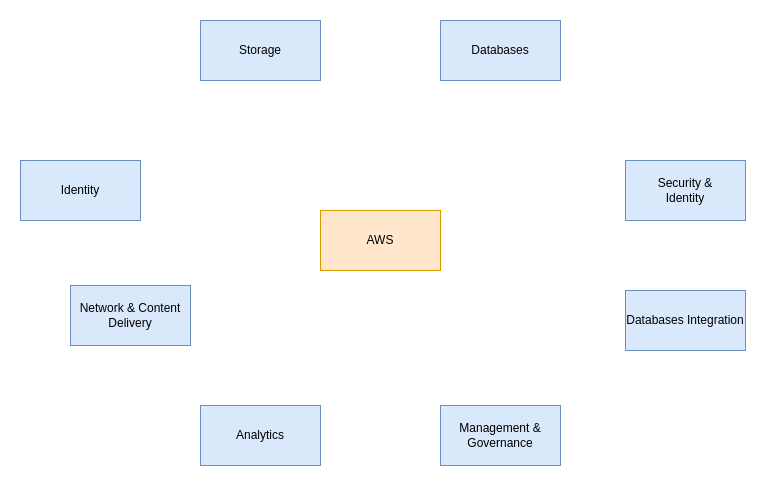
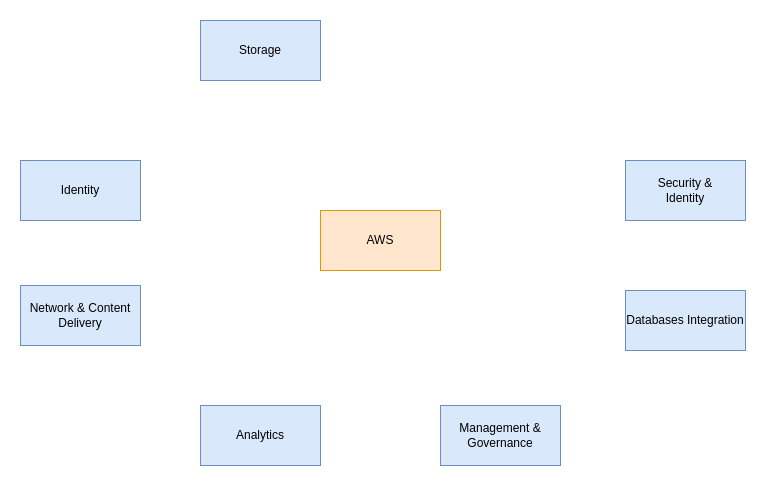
(501, 51) -> none
(131, 316) -> (81, 316)
